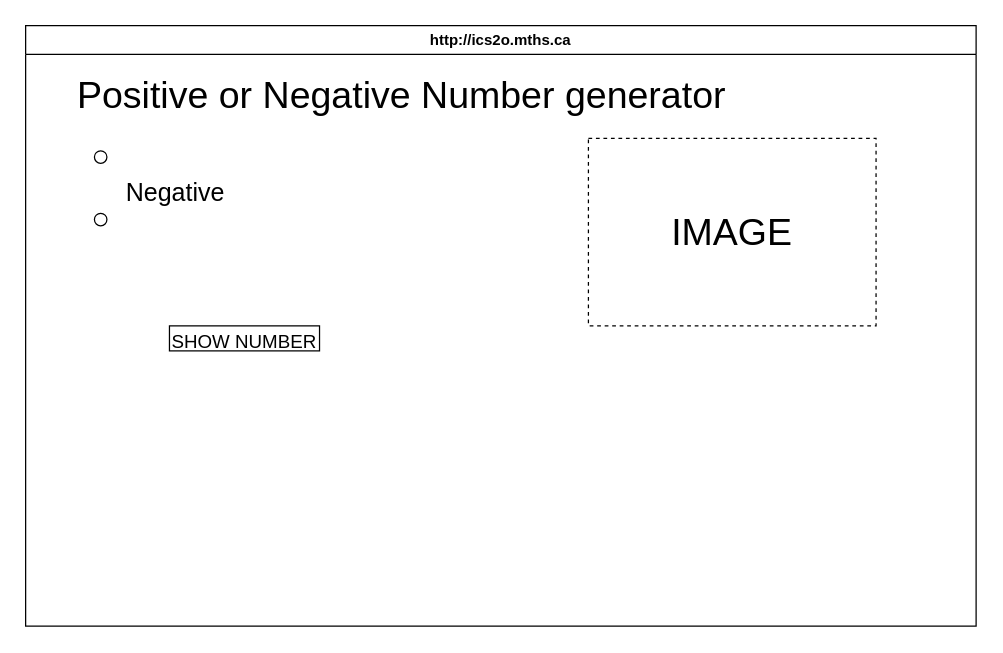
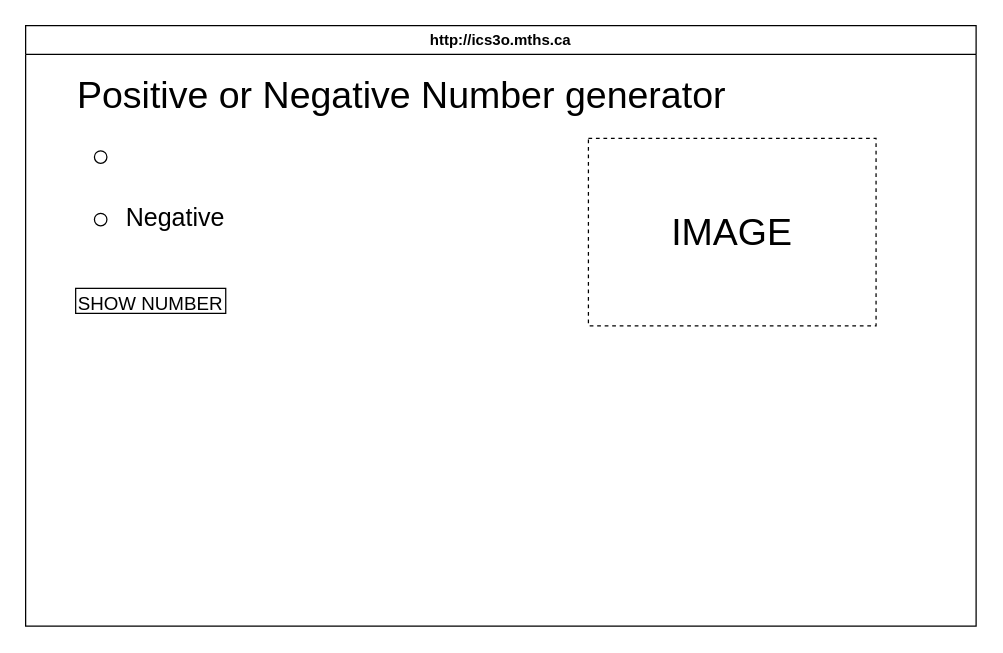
(501, 41) -> (501, 41)
(176, 188) -> (176, 213)
(244, 338) -> (151, 301)
